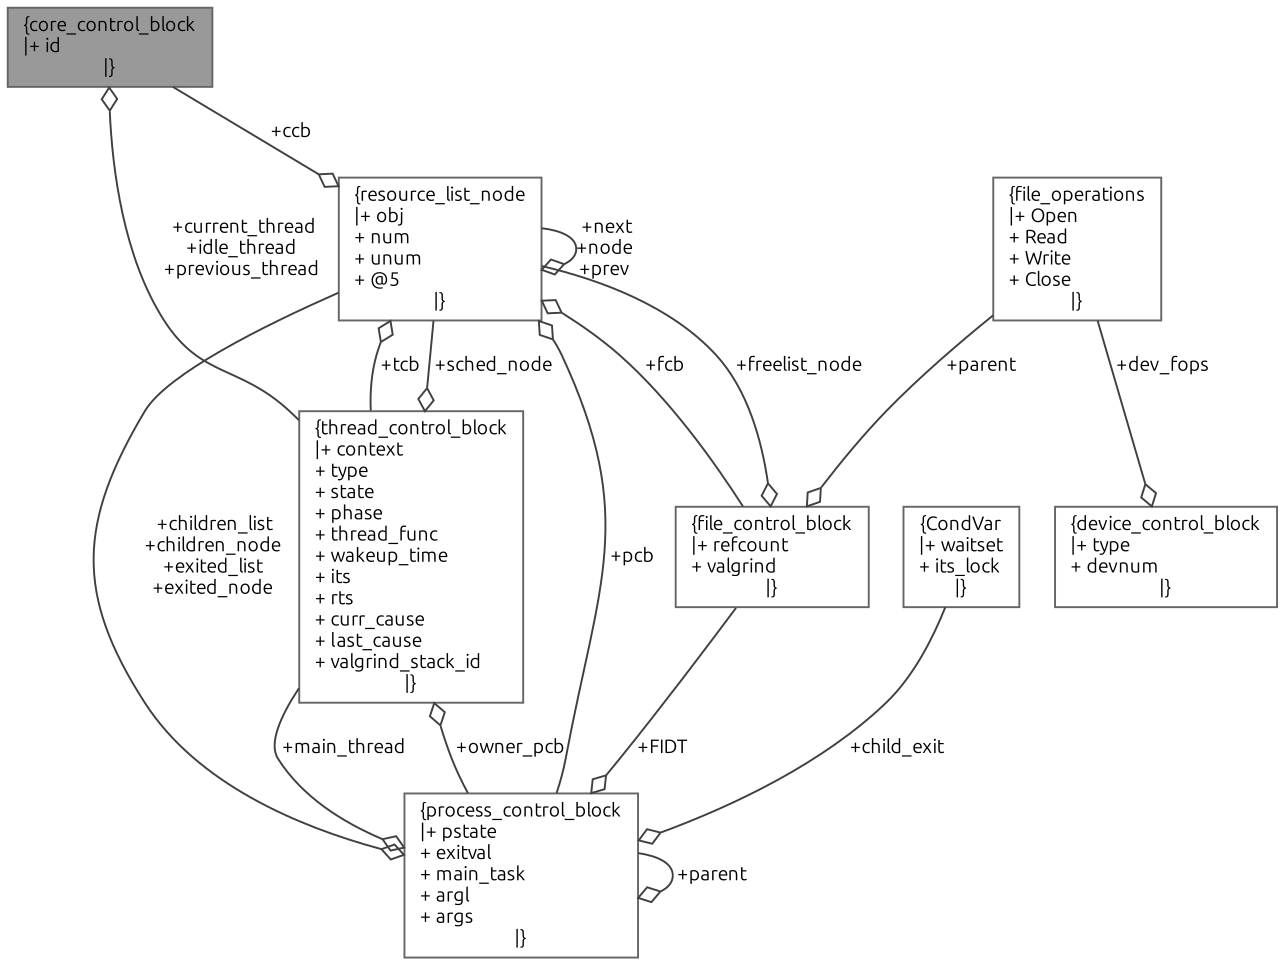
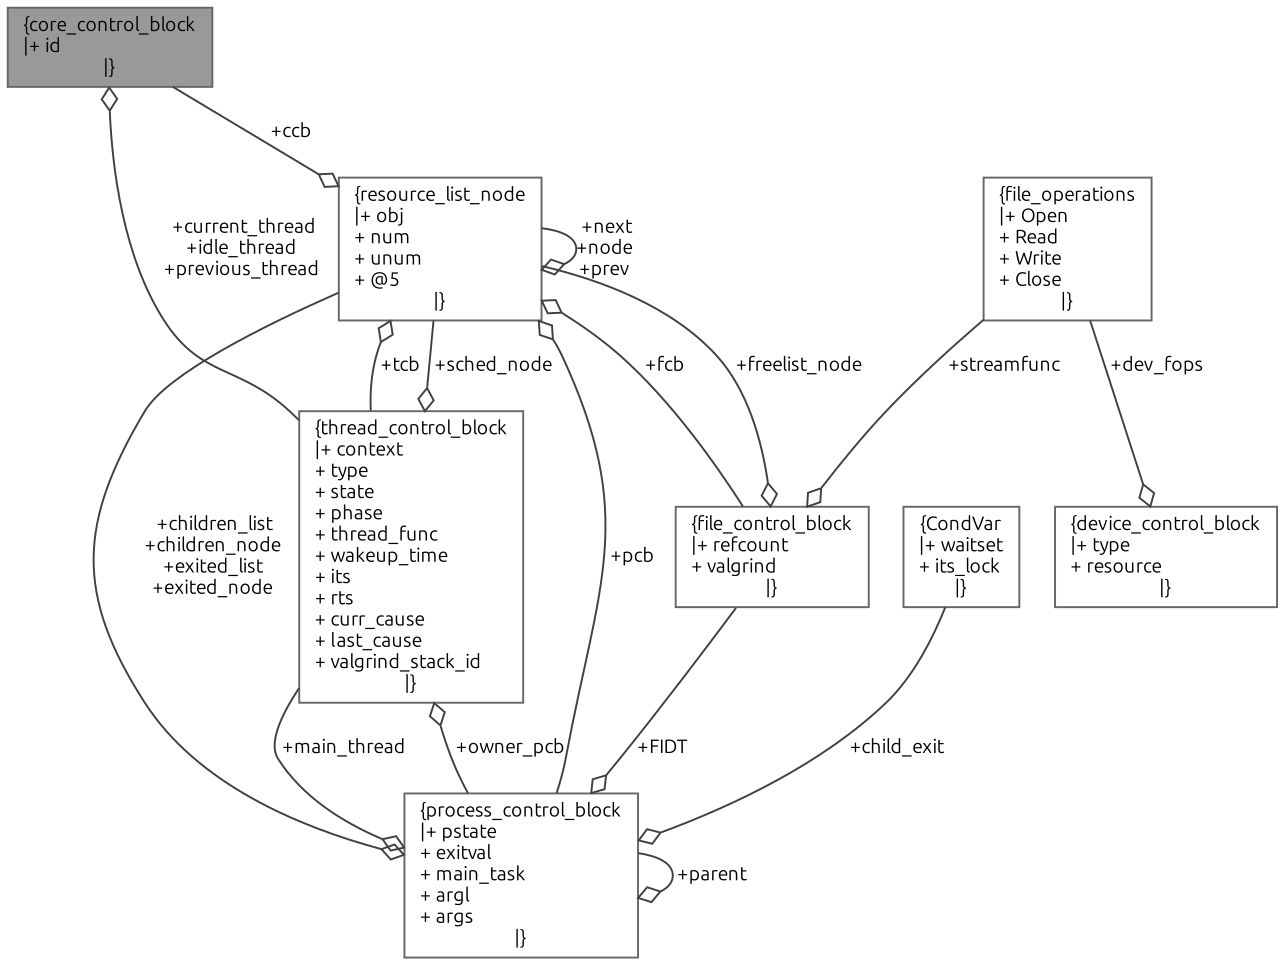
(980, 366) -> (1003, 366)
(1166, 557) -> (1166, 557)
